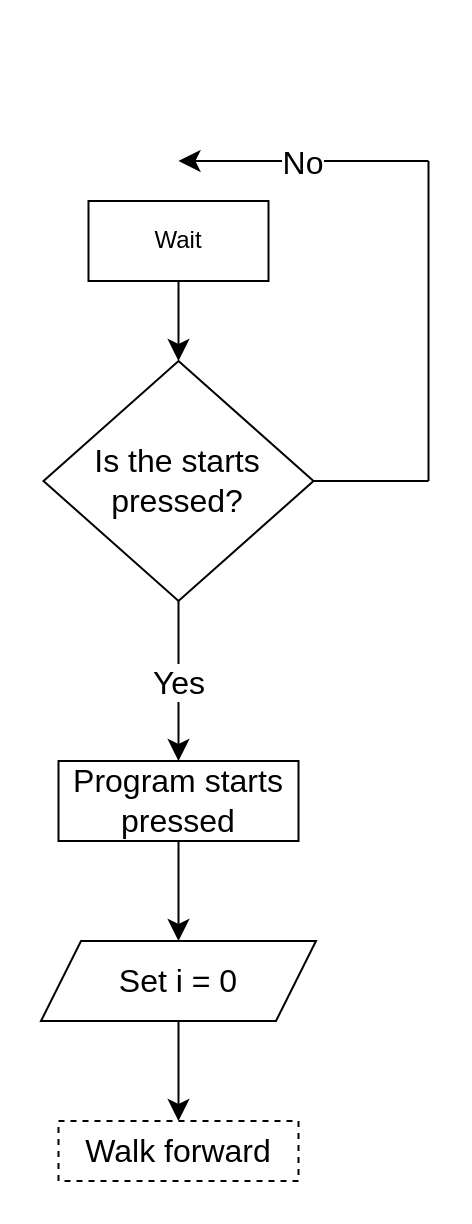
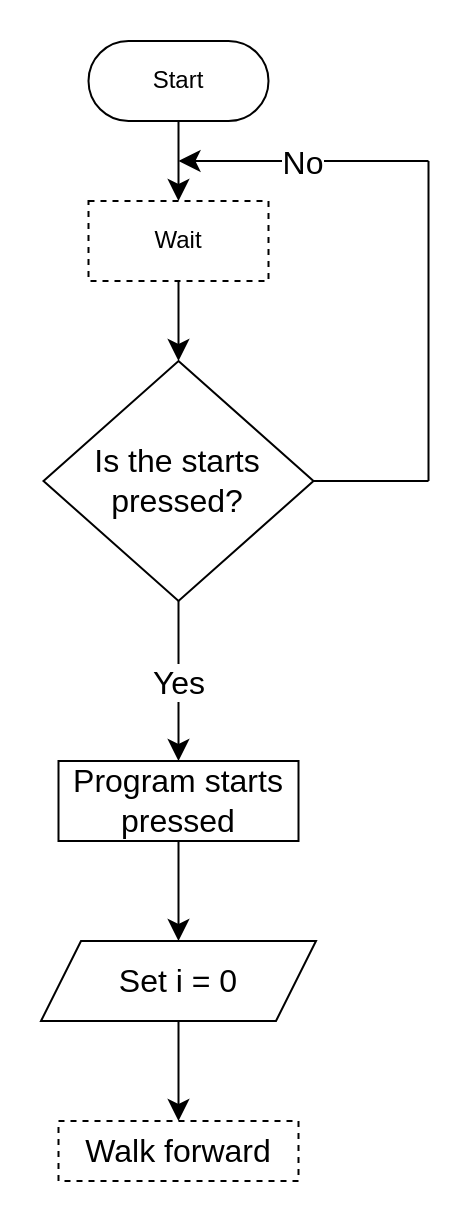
none -> (179, 81)
none -> (179, 154)
(179, 241) -> (179, 241)
